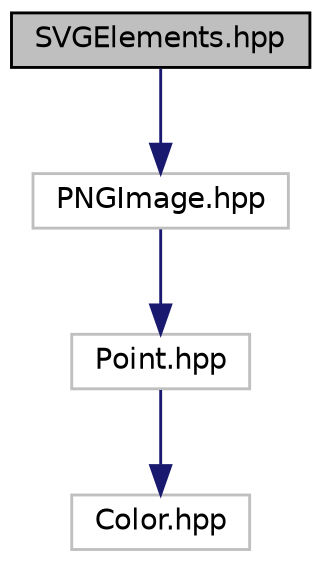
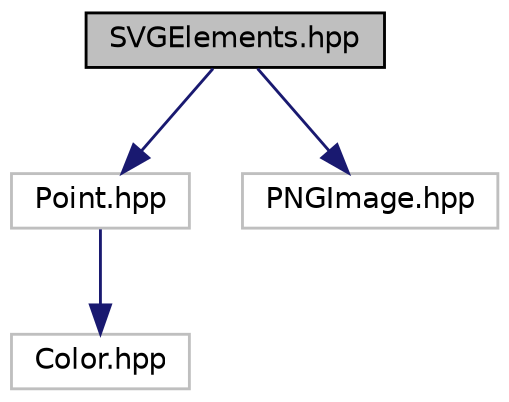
(161, 267) -> (177, 110)
